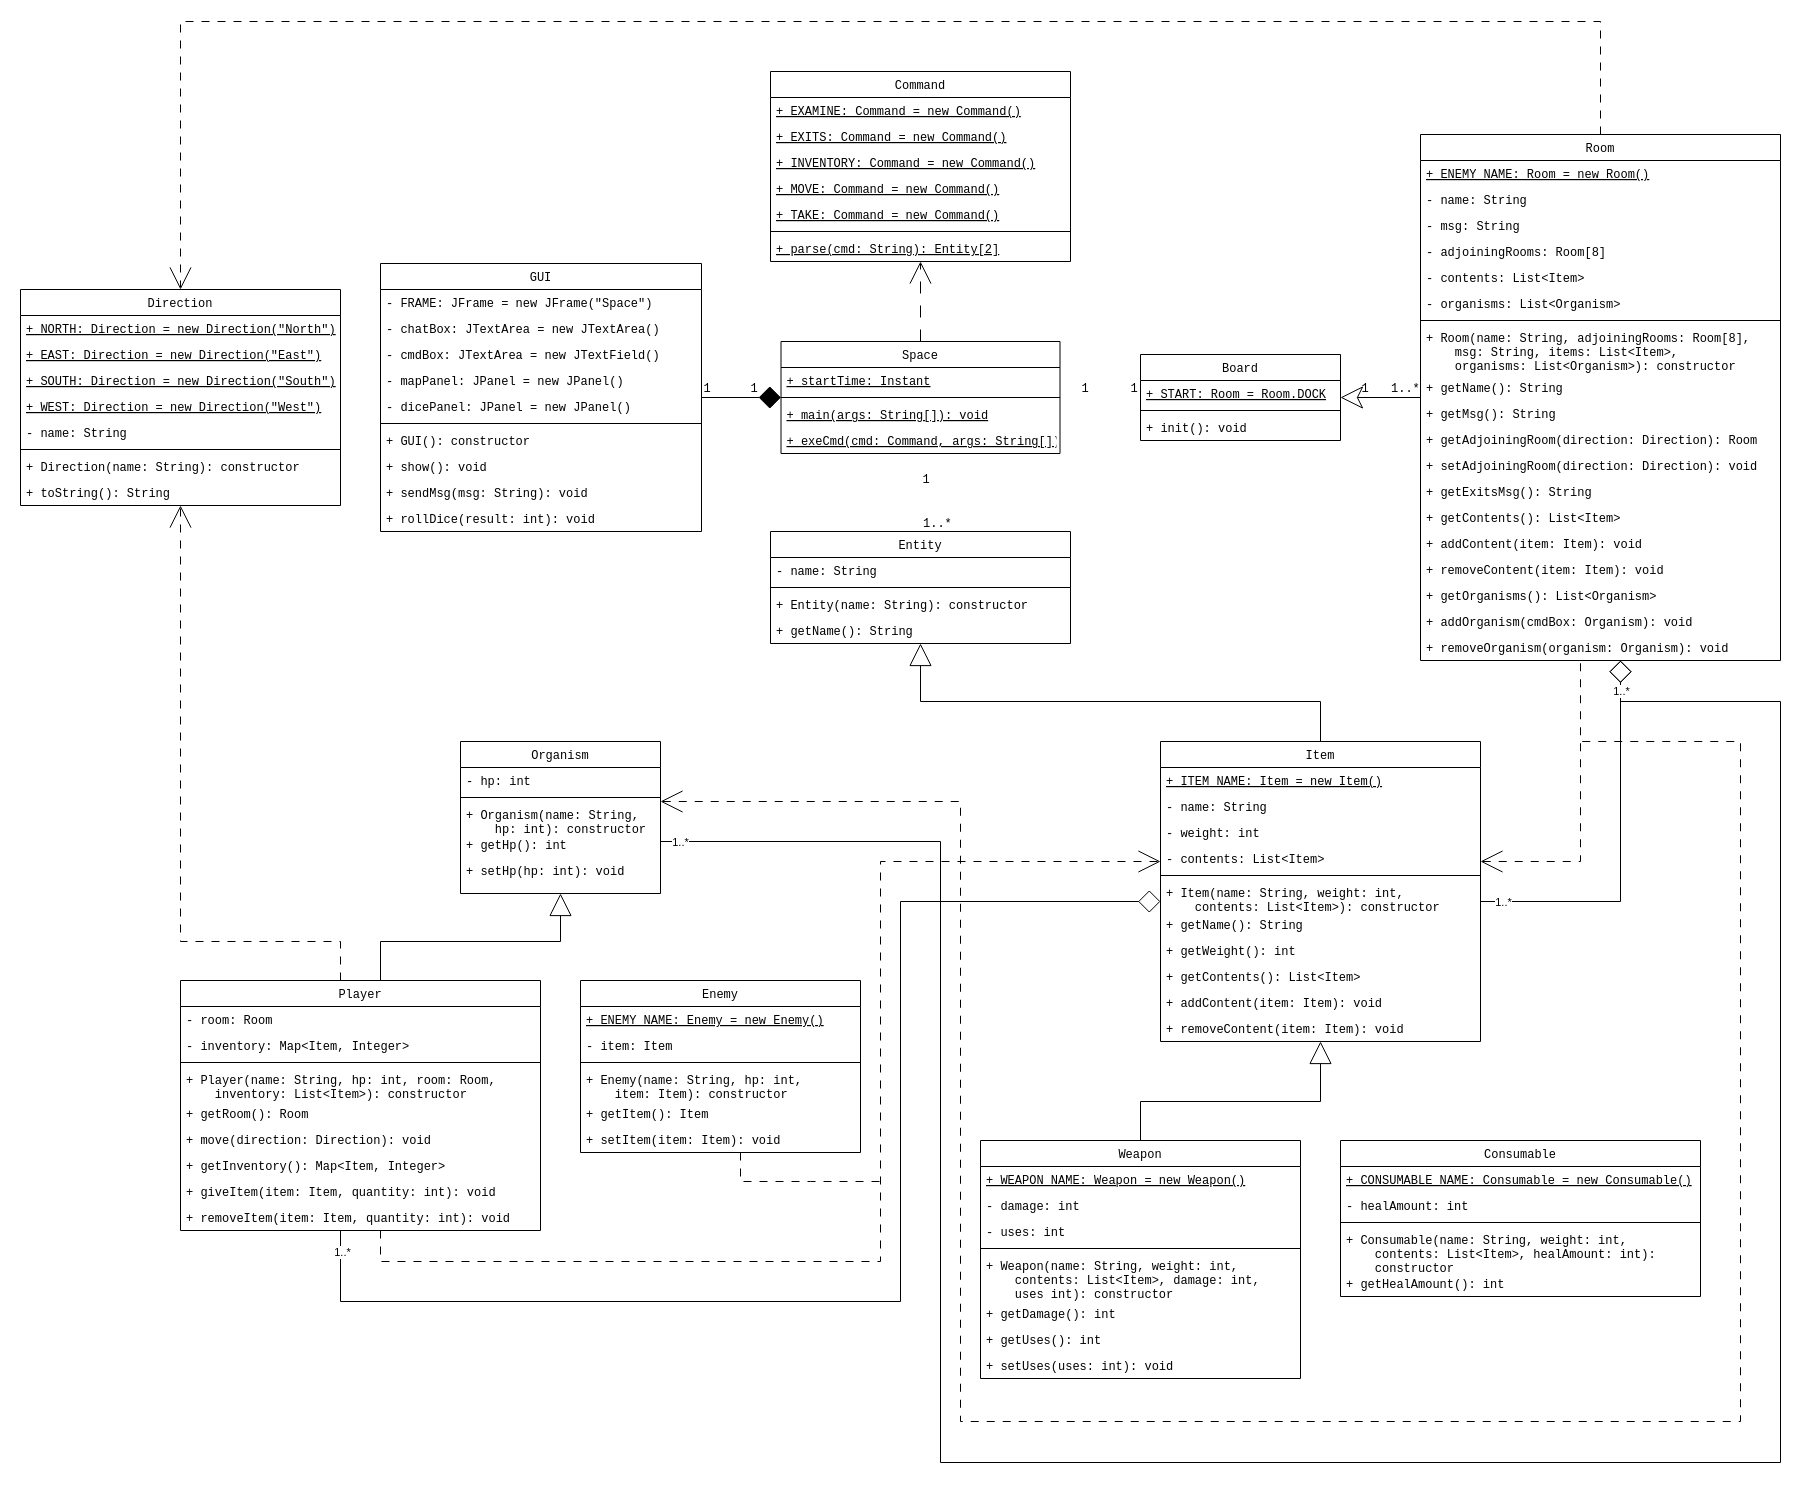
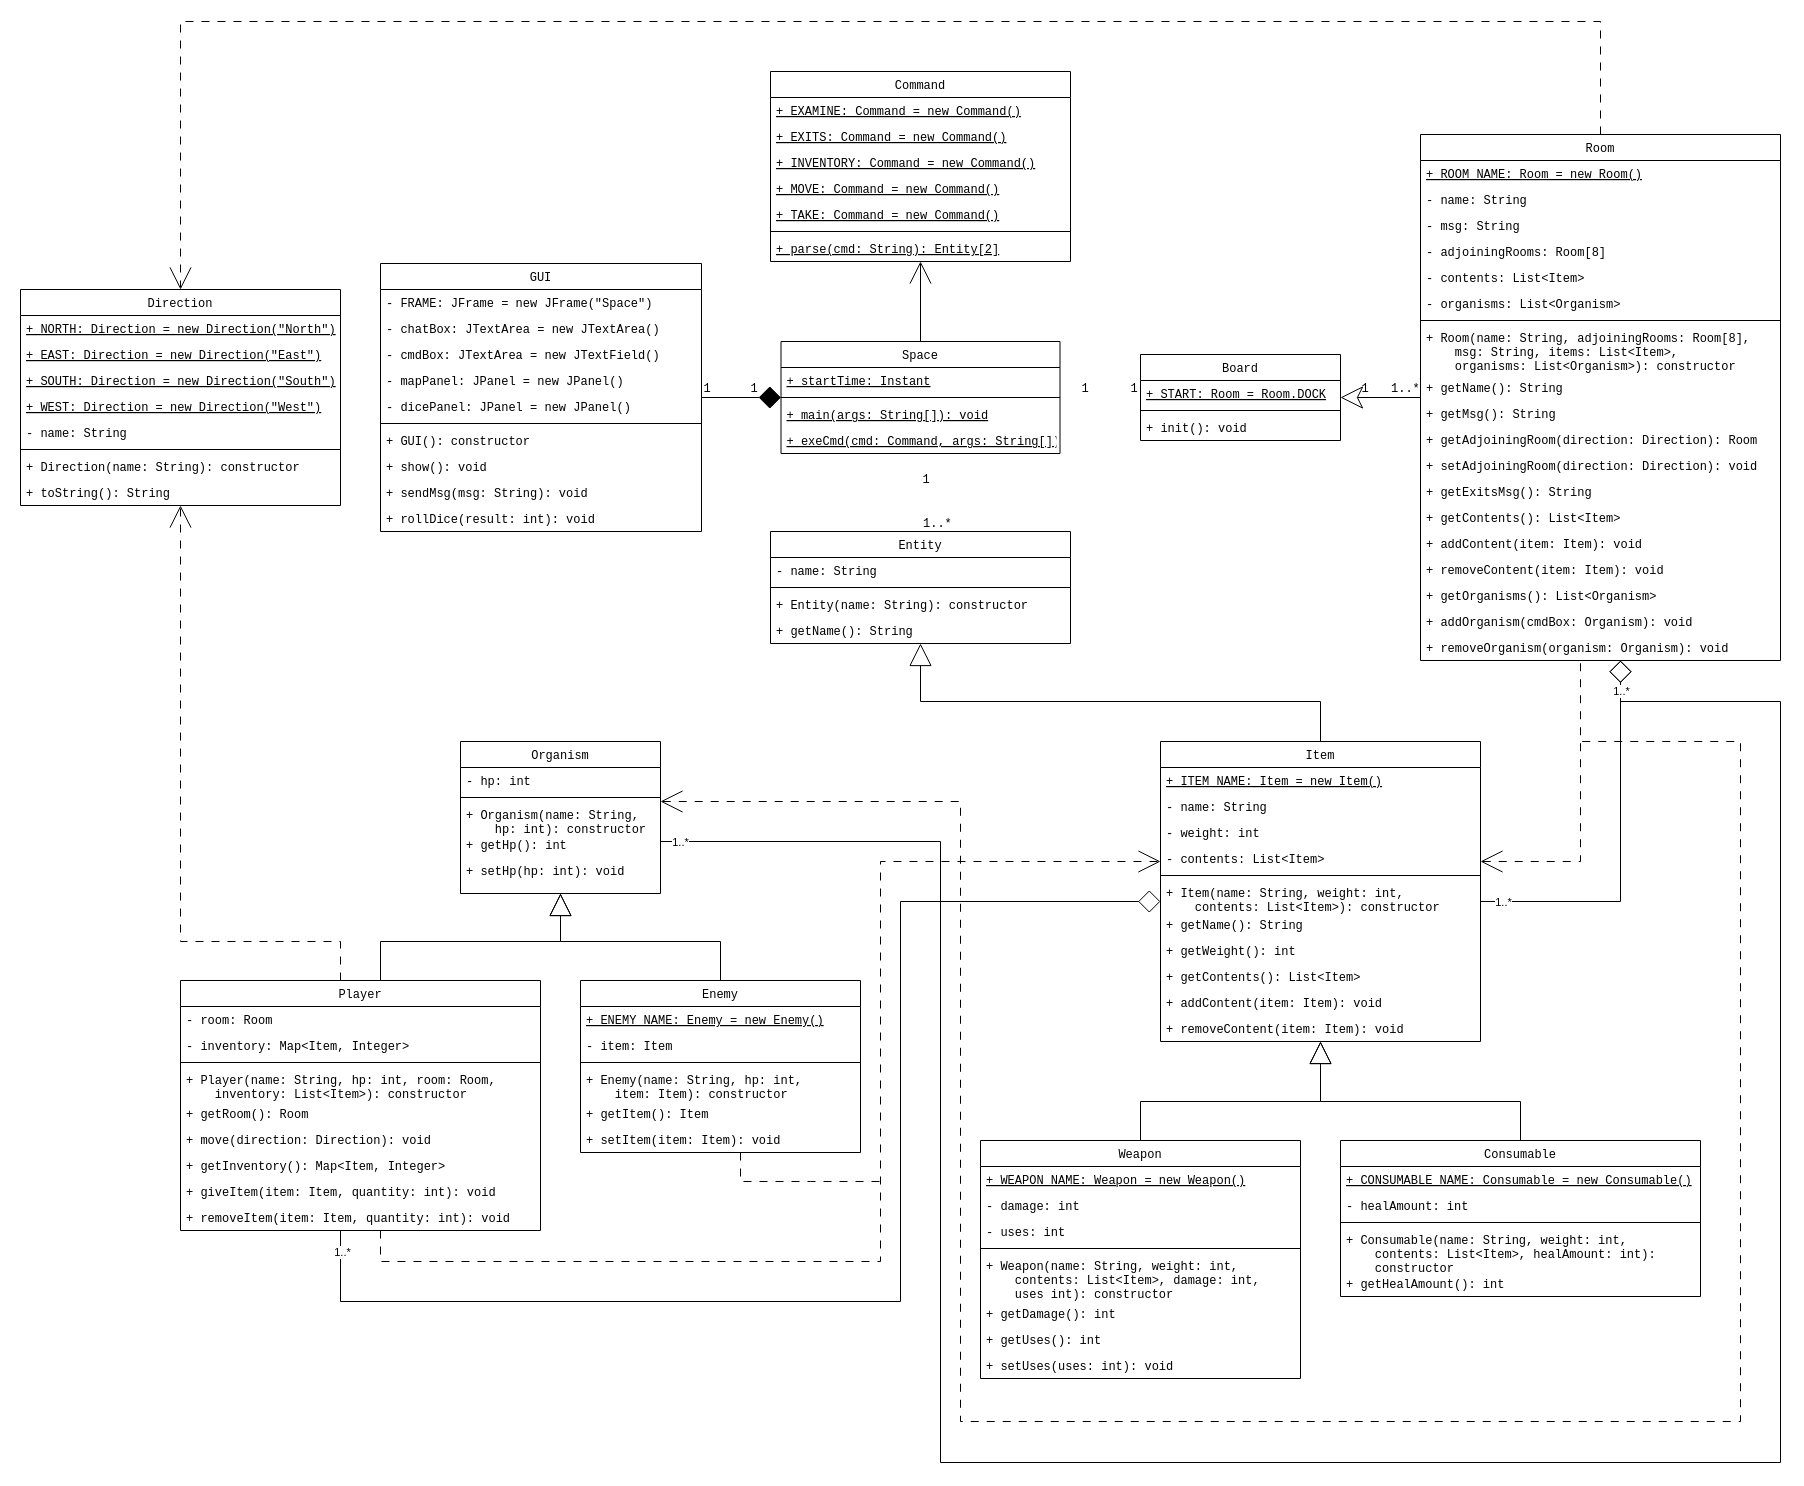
(1521, 174) -> (1517, 174)
(921, 323) -> (921, 323)
none -> (661, 942)
none -> (1441, 1102)
